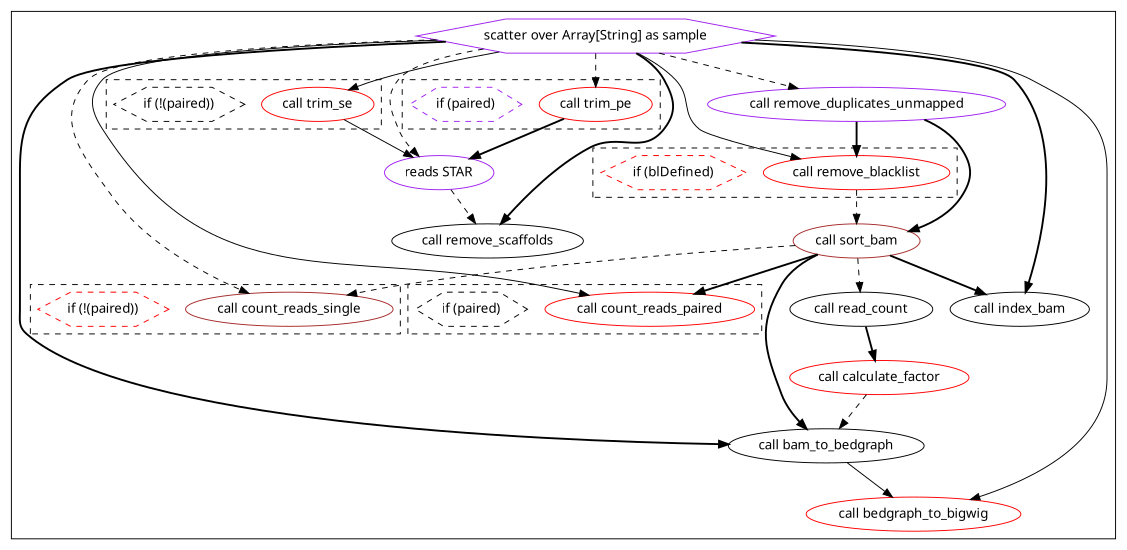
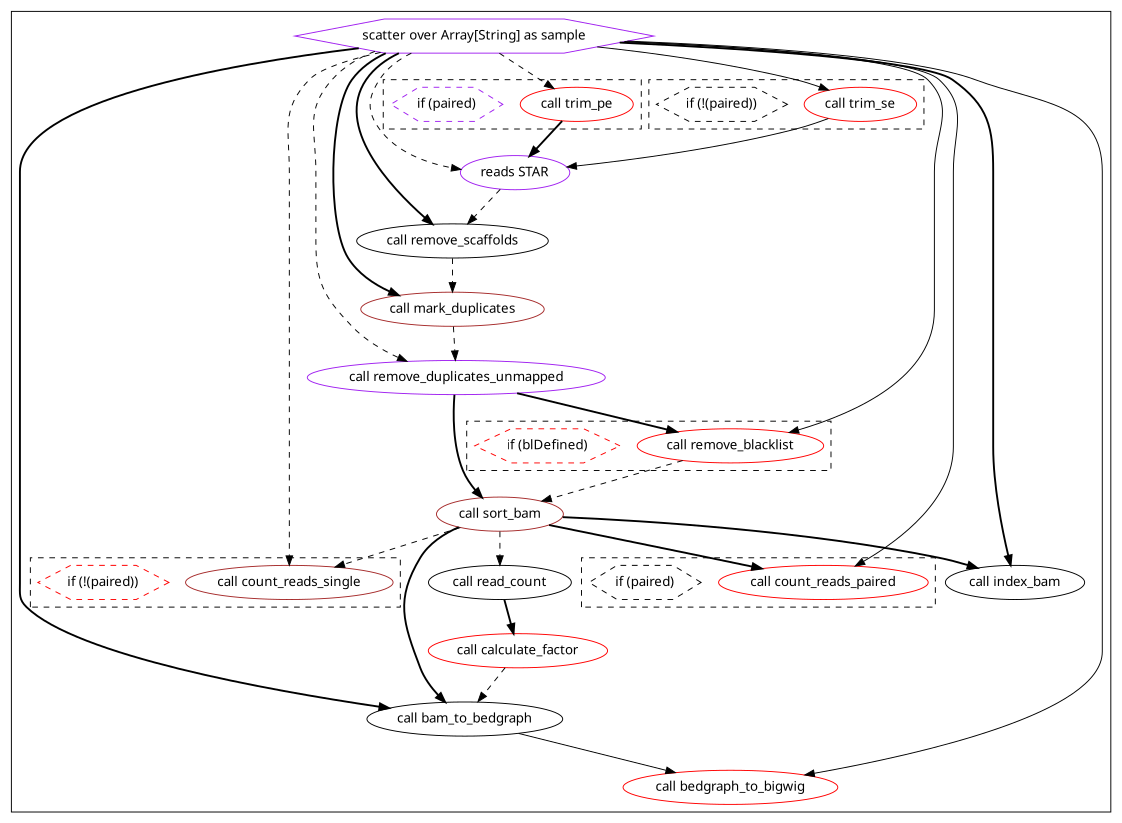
none -> (452, 309)
